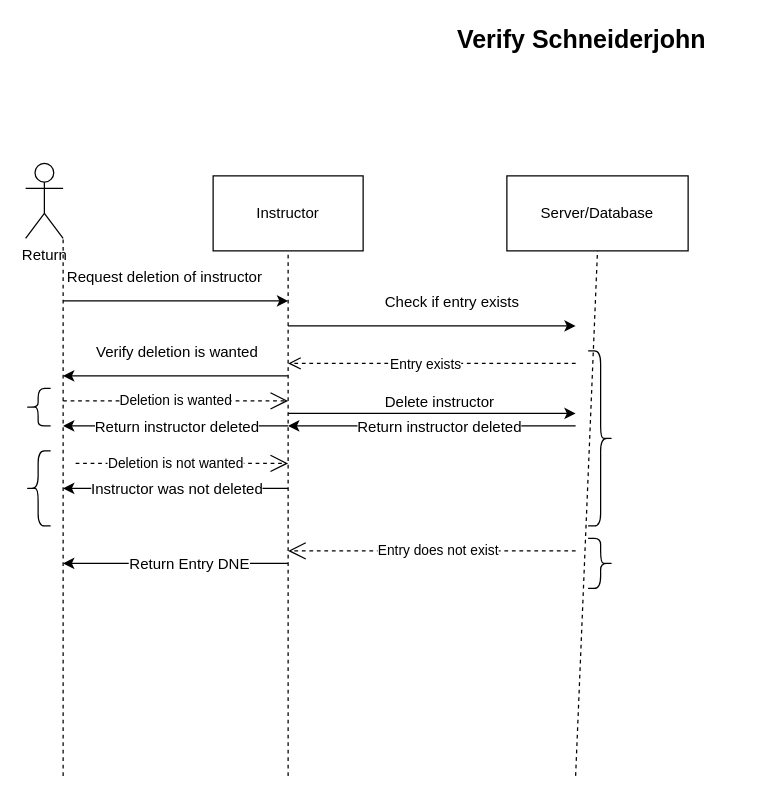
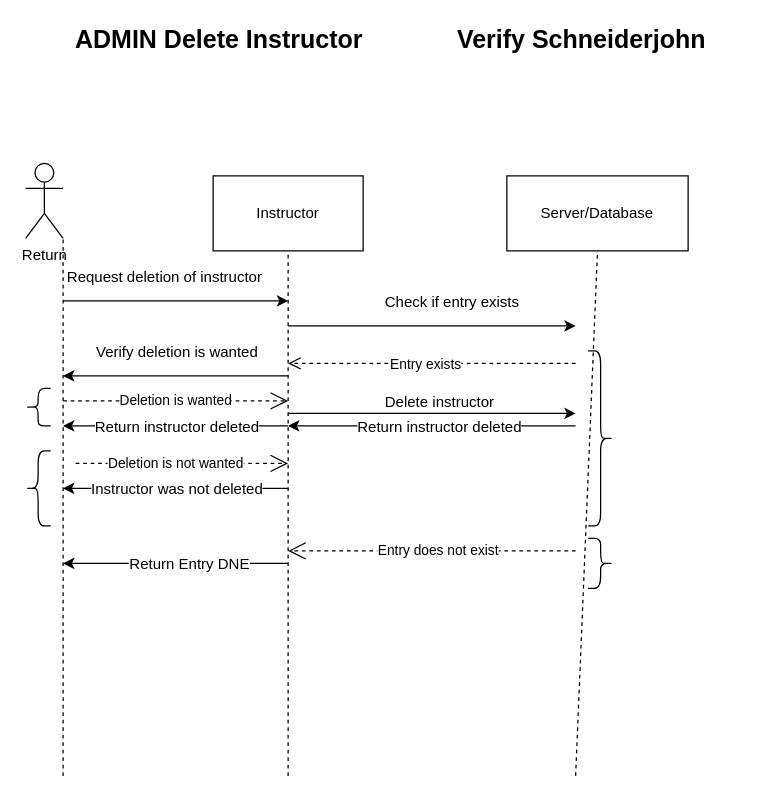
none -> (219, 38)
